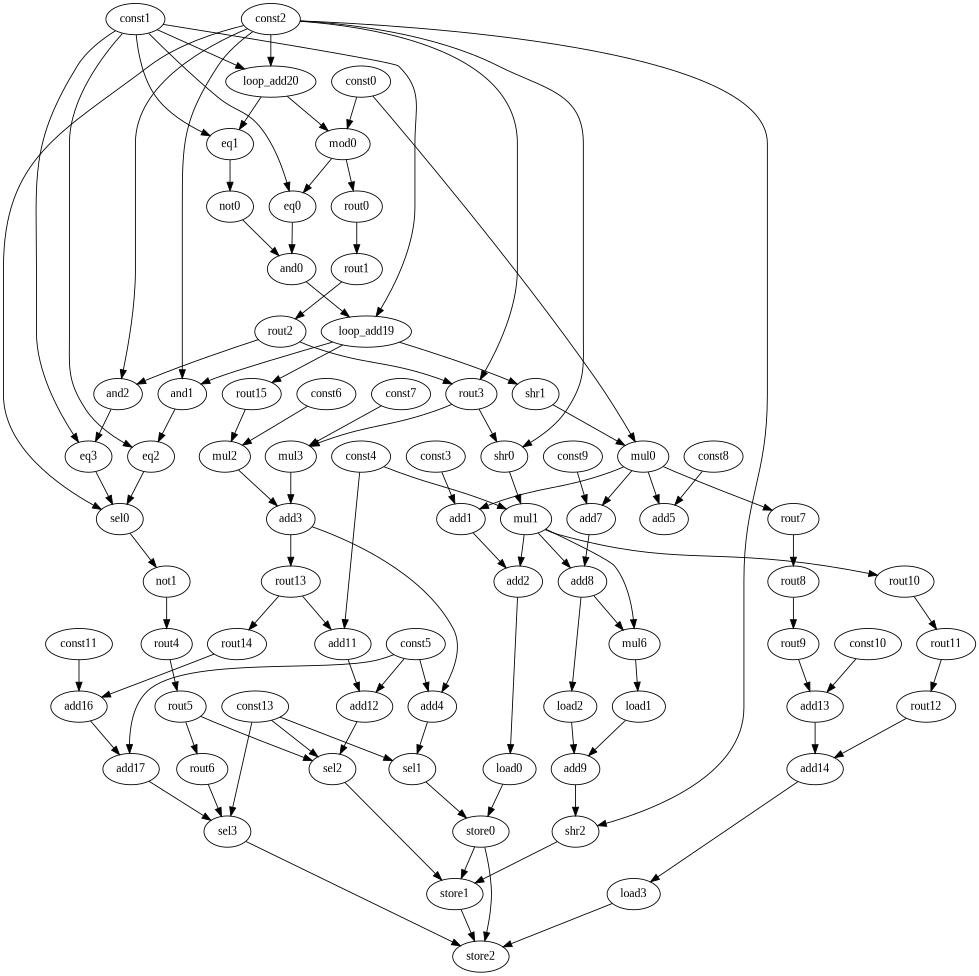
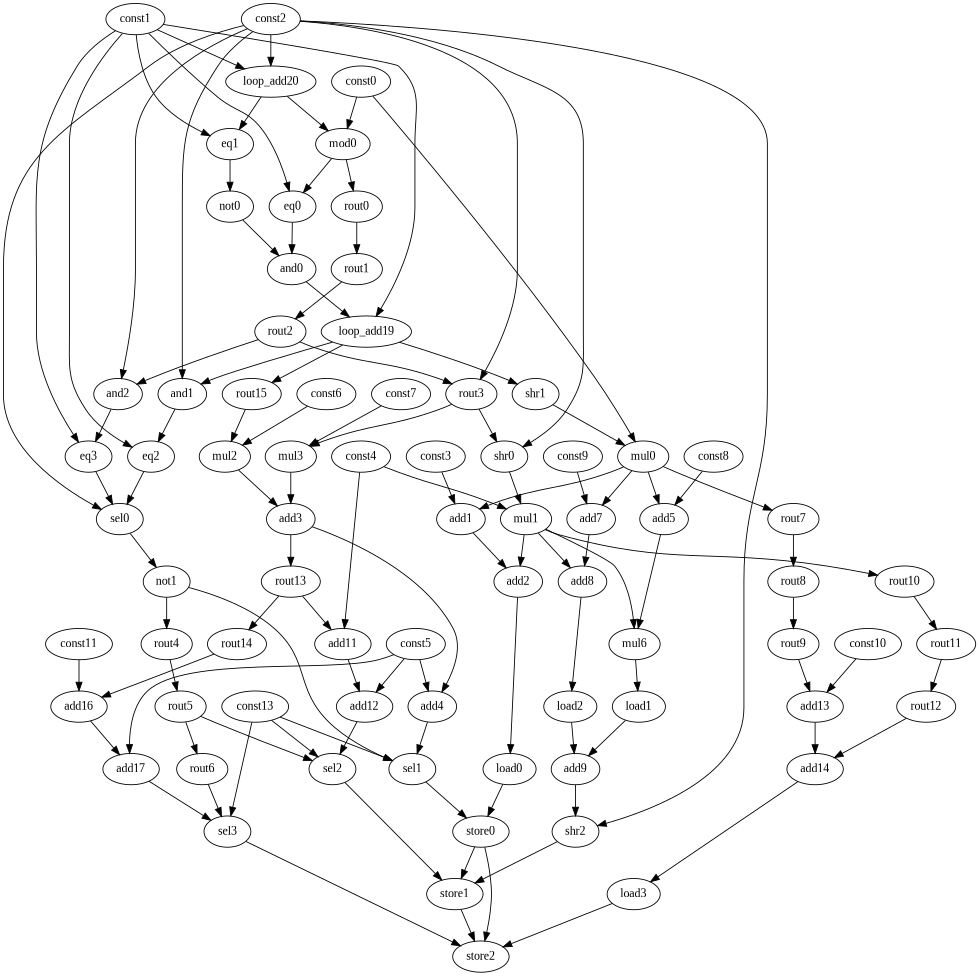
(606, 610) -> (650, 577)
none -> (297, 661)
